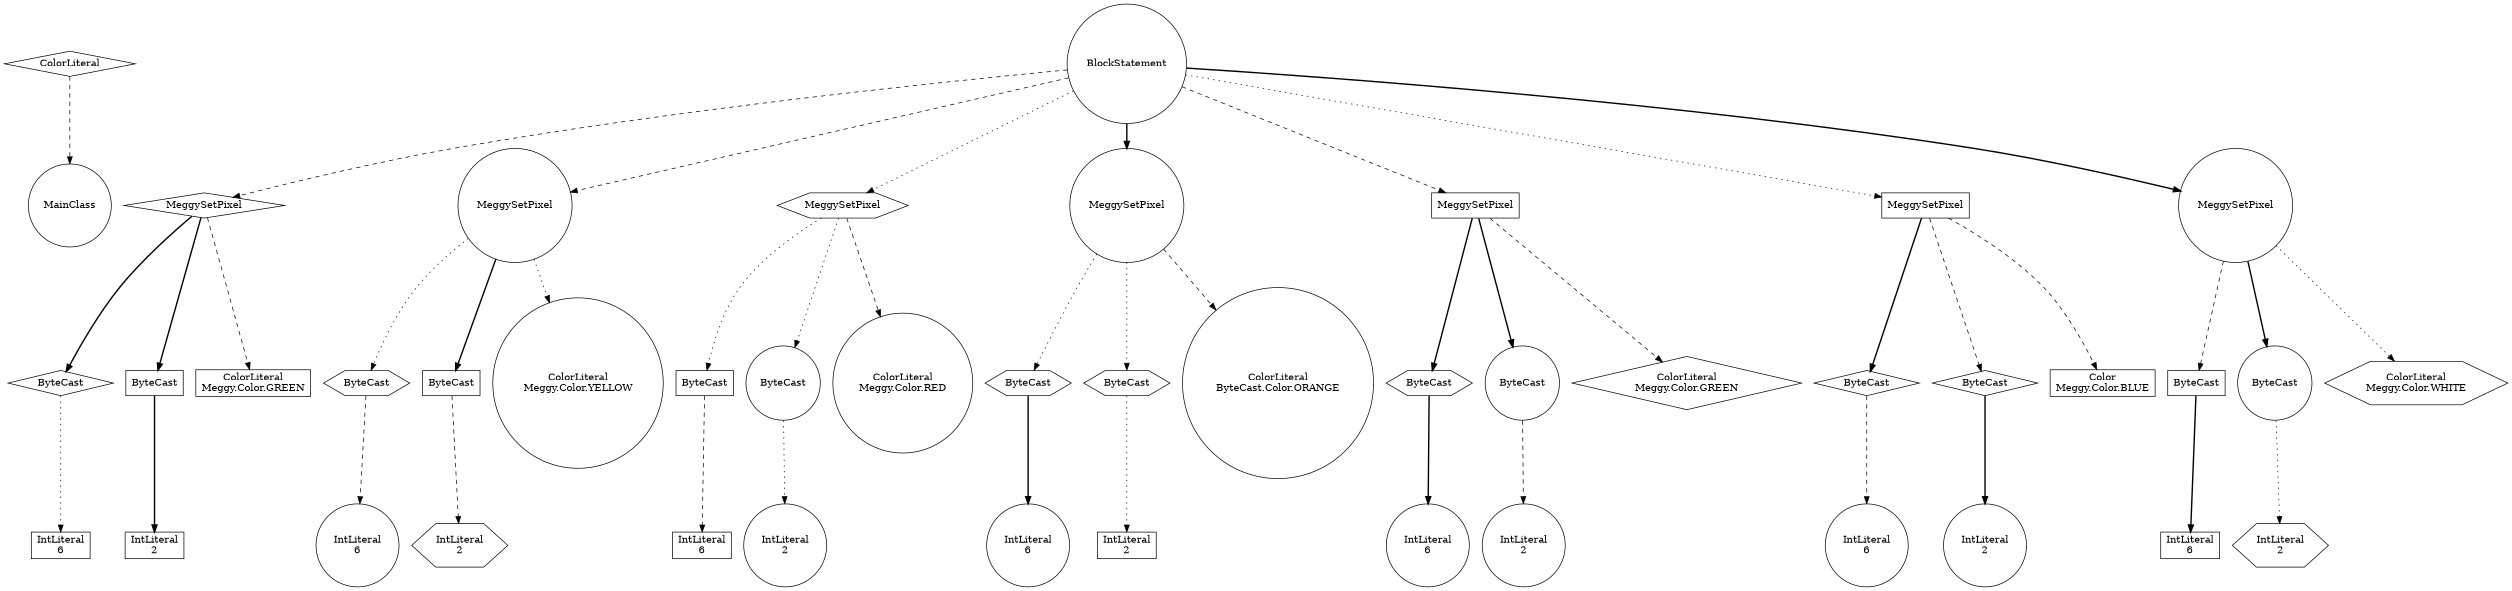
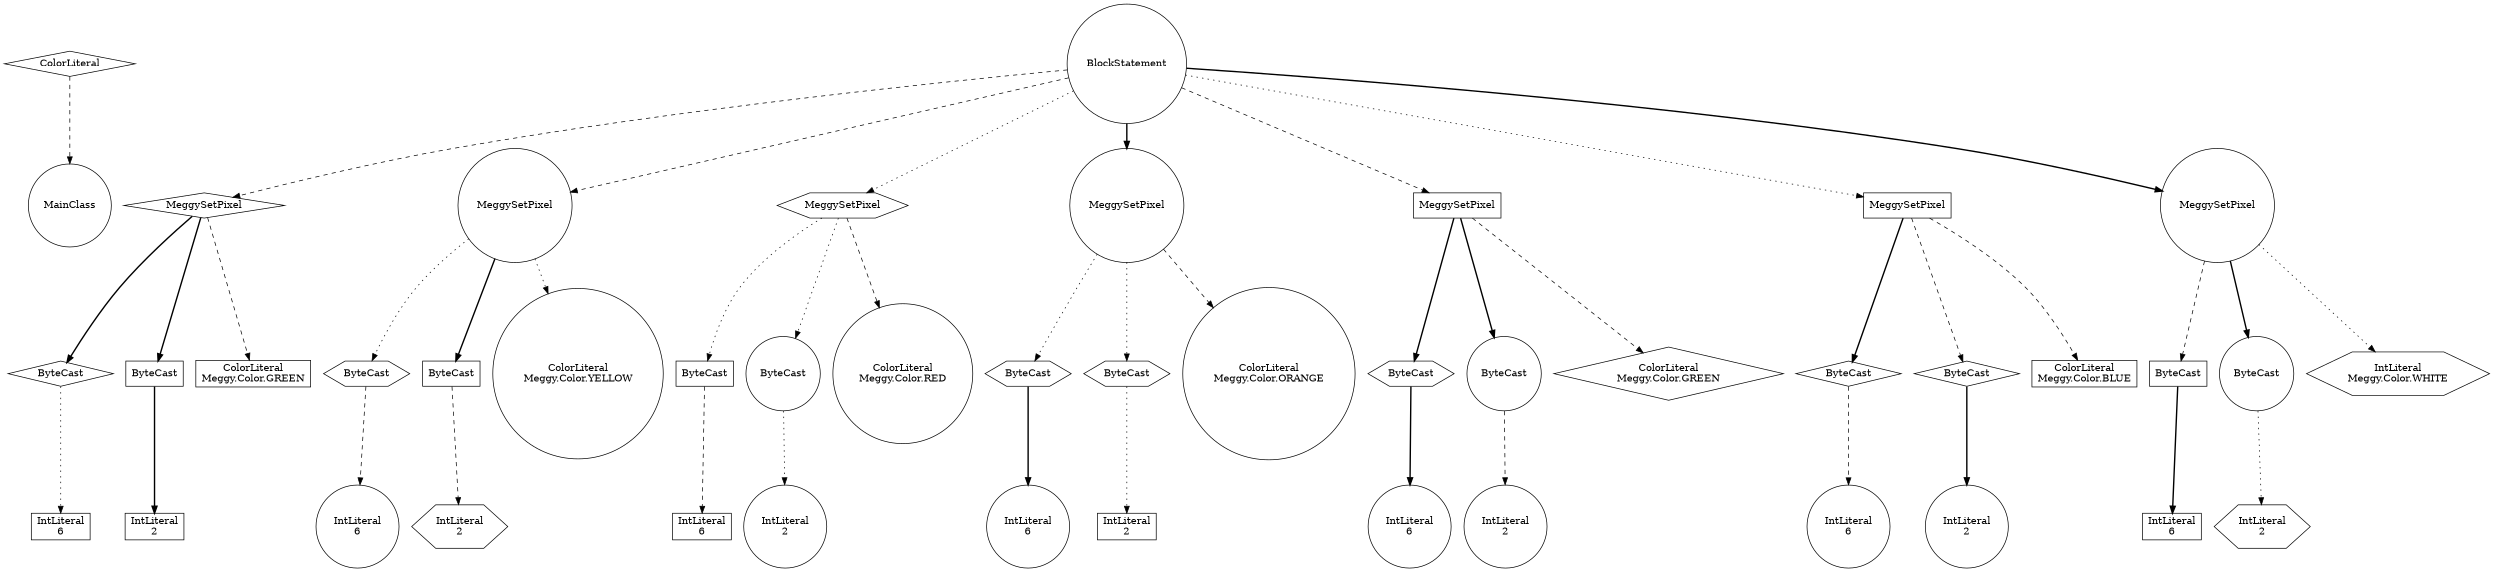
(1278, 383) -> (1269, 374)
(2103, 383) -> (2084, 374)
(2416, 383) -> (2398, 374)
